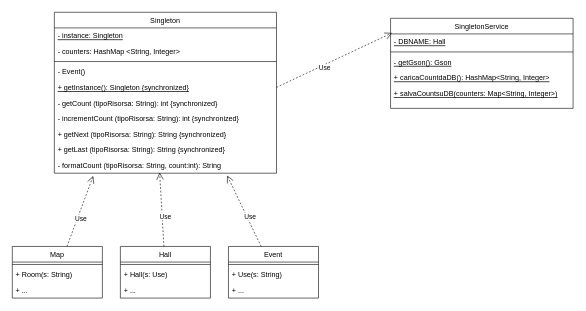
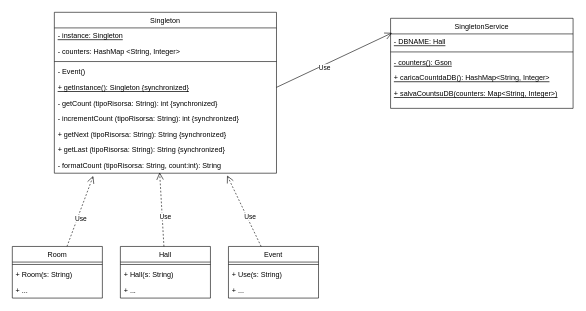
(333, 61) -> (333, 61)
(425, 62) -> (427, 62)
(57, 254) -> (57, 254)
(147, 275) -> (152, 275)
